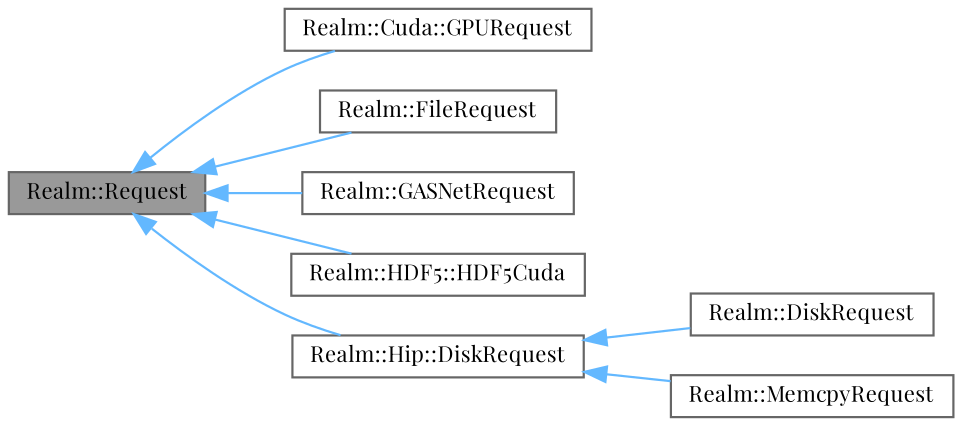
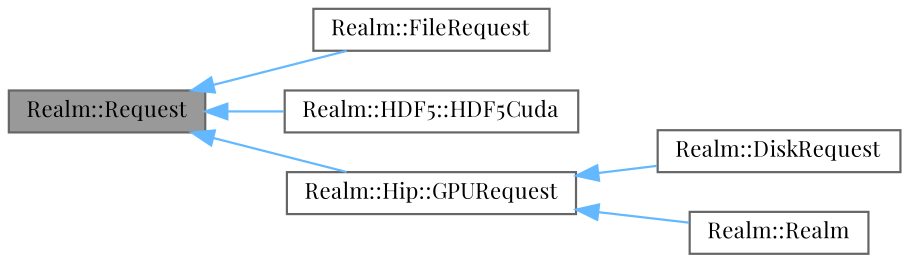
(438, 30) -> none
(438, 193) -> none
(438, 356) -> (431, 193)
(812, 396) -> (779, 233)
